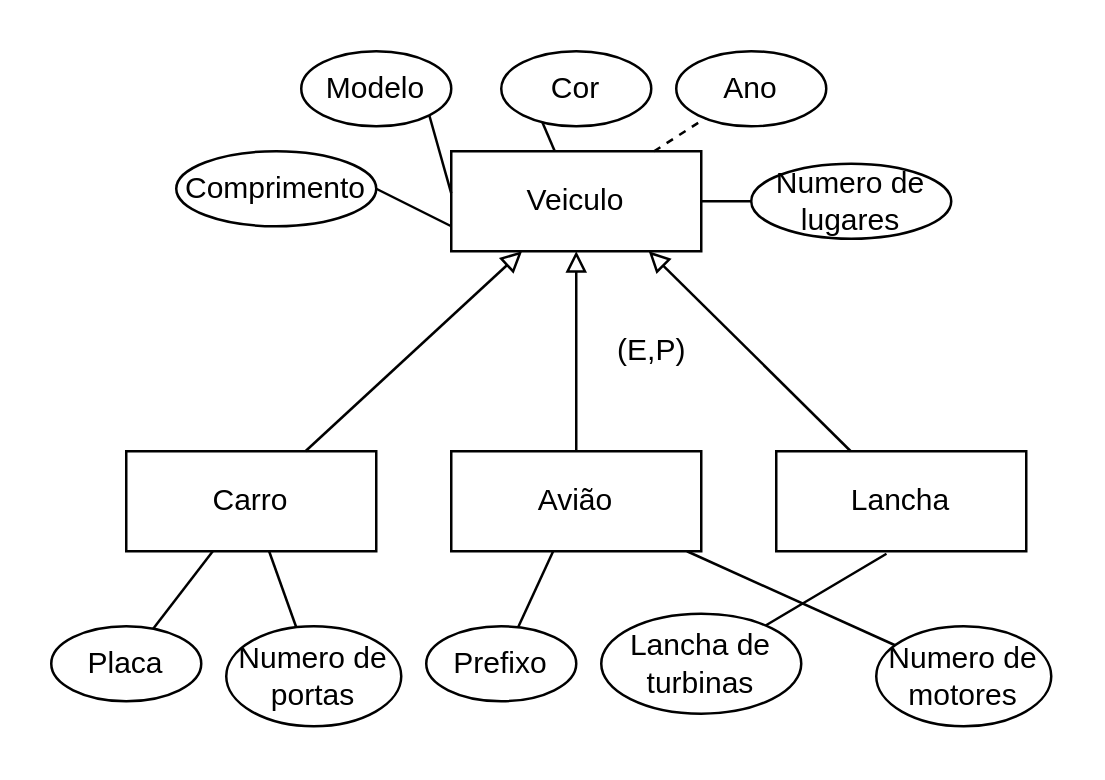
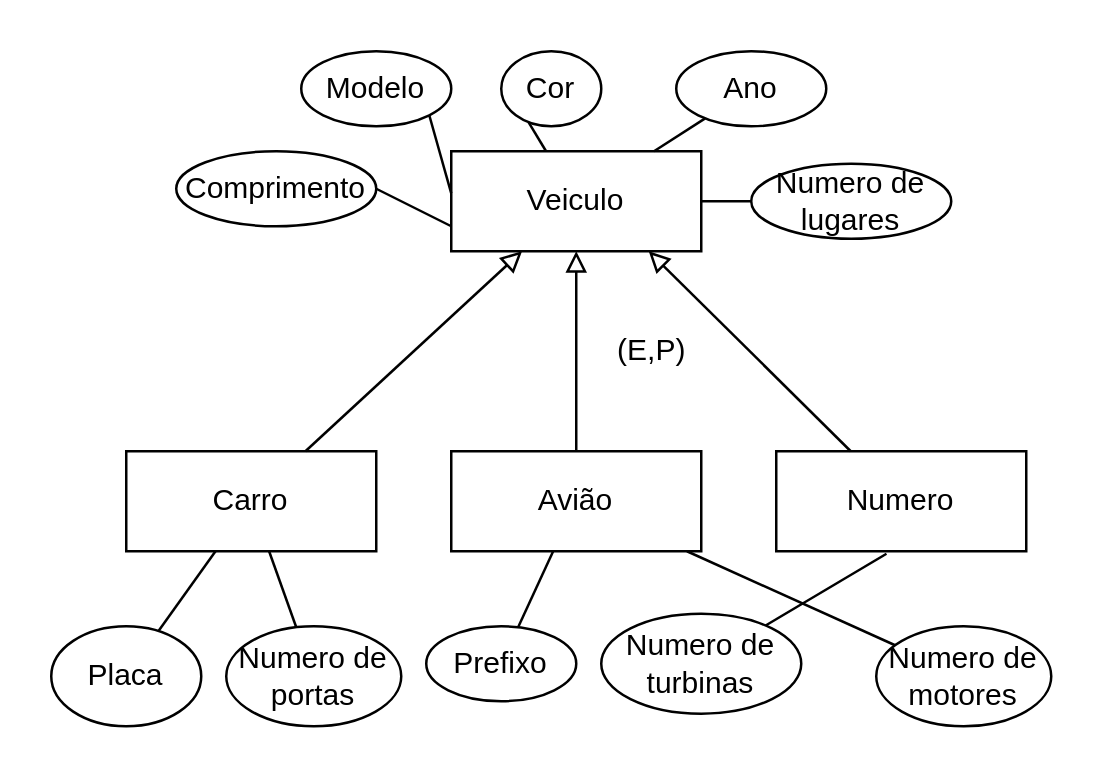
(576, 89) -> (551, 89)
(681, 134) -> (681, 134)
(901, 501) -> (901, 501)
(126, 664) -> (126, 676)
(701, 664) -> (701, 664)
